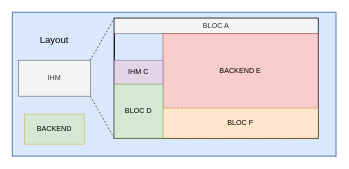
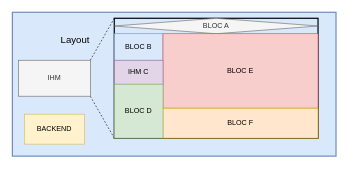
(216, 26) -> (216, 26)
(54, 39) -> (75, 39)
none -> (139, 47)
(241, 71) -> (241, 71)
(241, 123) -> (241, 123)
(54, 129) -> (54, 129)
